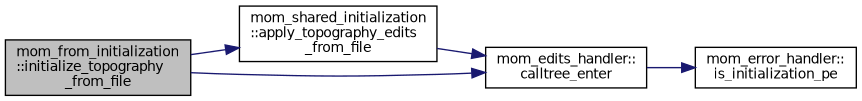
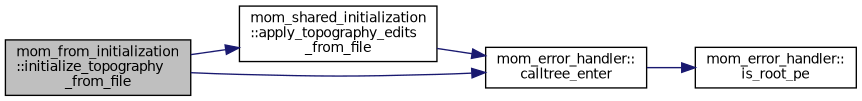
(566, 68) -> (566, 68)
(776, 68) -> (776, 68)
